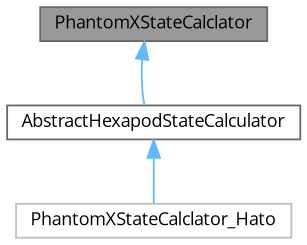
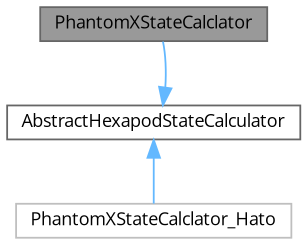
(142, 83) -> (166, 64)
